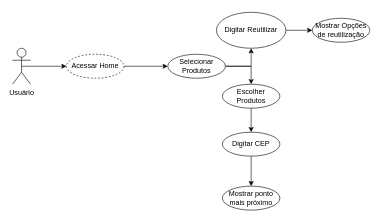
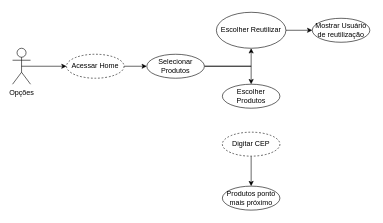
(251, 30) -> (251, 30)
(341, 30) -> (341, 30)
(197, 66) -> (176, 66)
(22, 93) -> (22, 93)
(251, 126) -> none
(251, 144) -> (251, 144)
(251, 198) -> (251, 198)
